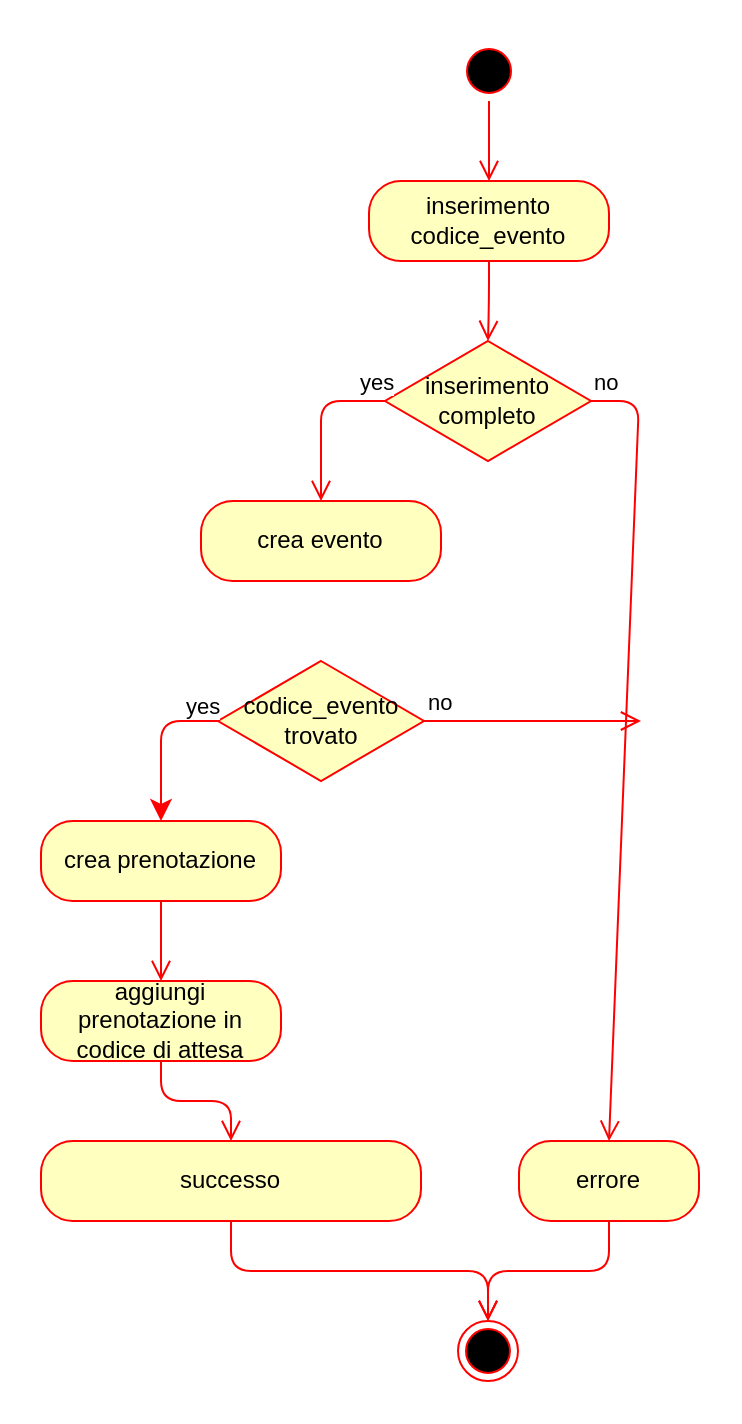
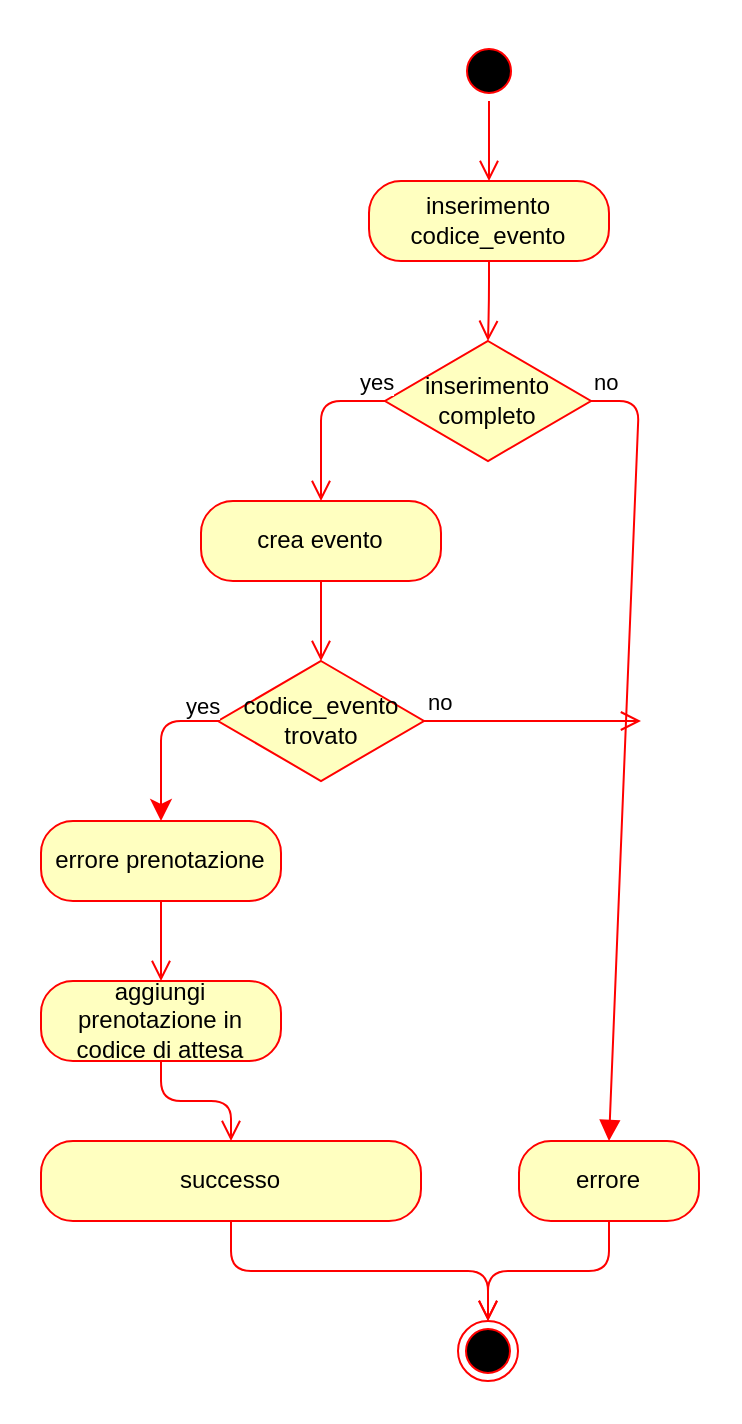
none -> (321, 618)
(161, 861) -> (161, 861)
(610, 1126) -> (610, 1119)
